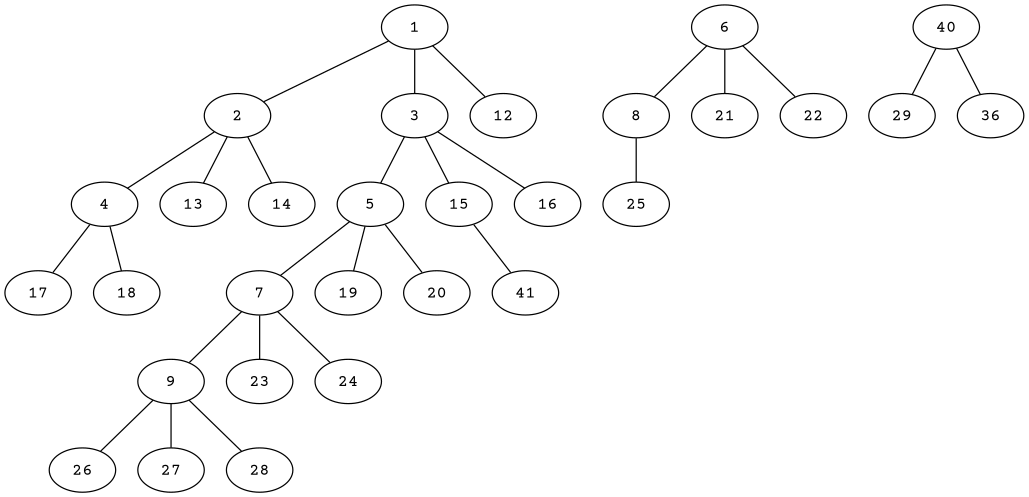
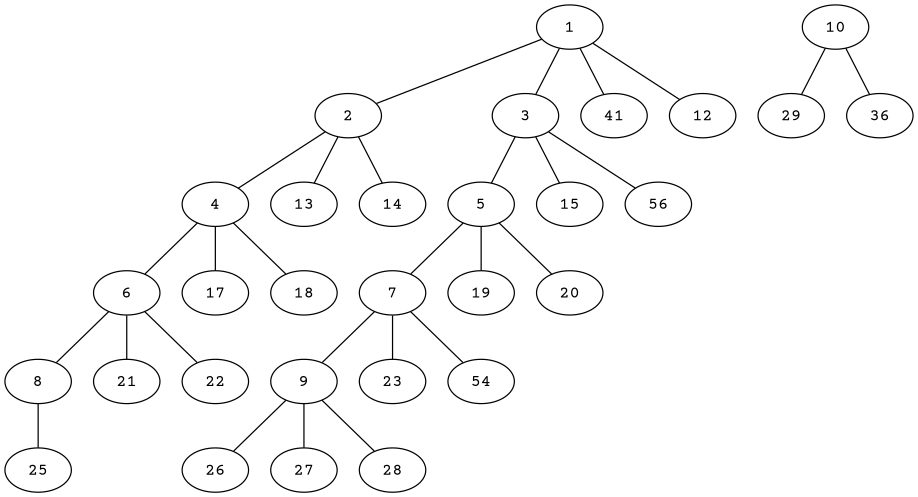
(946, 27) -> (836, 27)
(548, 204) -> (658, 204)
none -> (171, 248)
(492, 249) -> (592, 71)
(348, 381) -> (481, 381)
